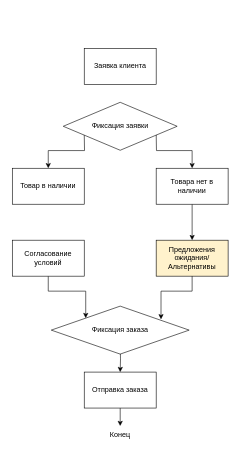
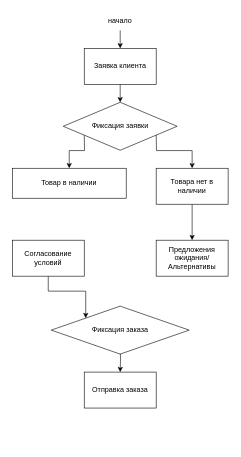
none -> (120, 21)
none -> (120, 42)
none -> (120, 96)
(48, 186) -> (69, 183)
(192, 258) -> (192, 258)
(161, 291) -> none
(120, 420) -> none
(120, 435) -> none
